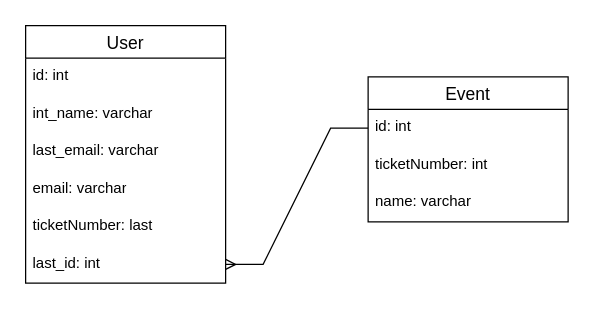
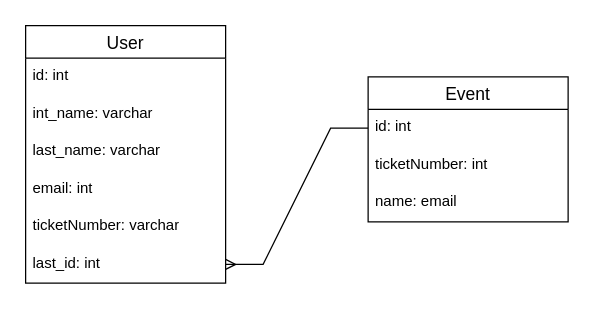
(103, 151) -> (103, 151)
(84, 188) -> (65, 188)
(426, 202) -> (414, 202)
(101, 226) -> (115, 226)
